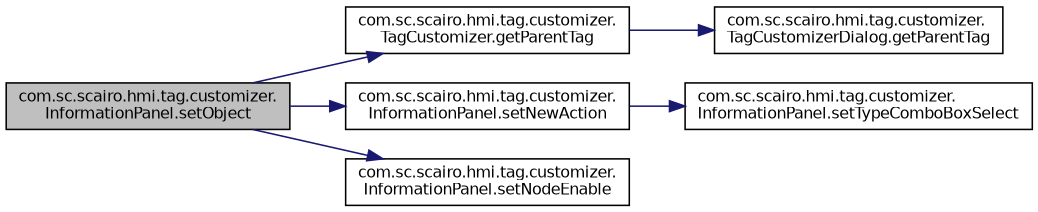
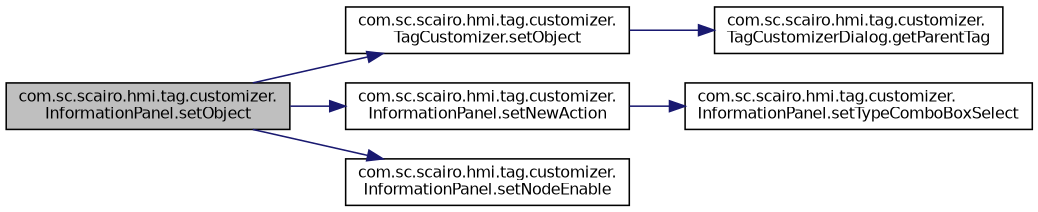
(487, 30) -> (487, 30)
